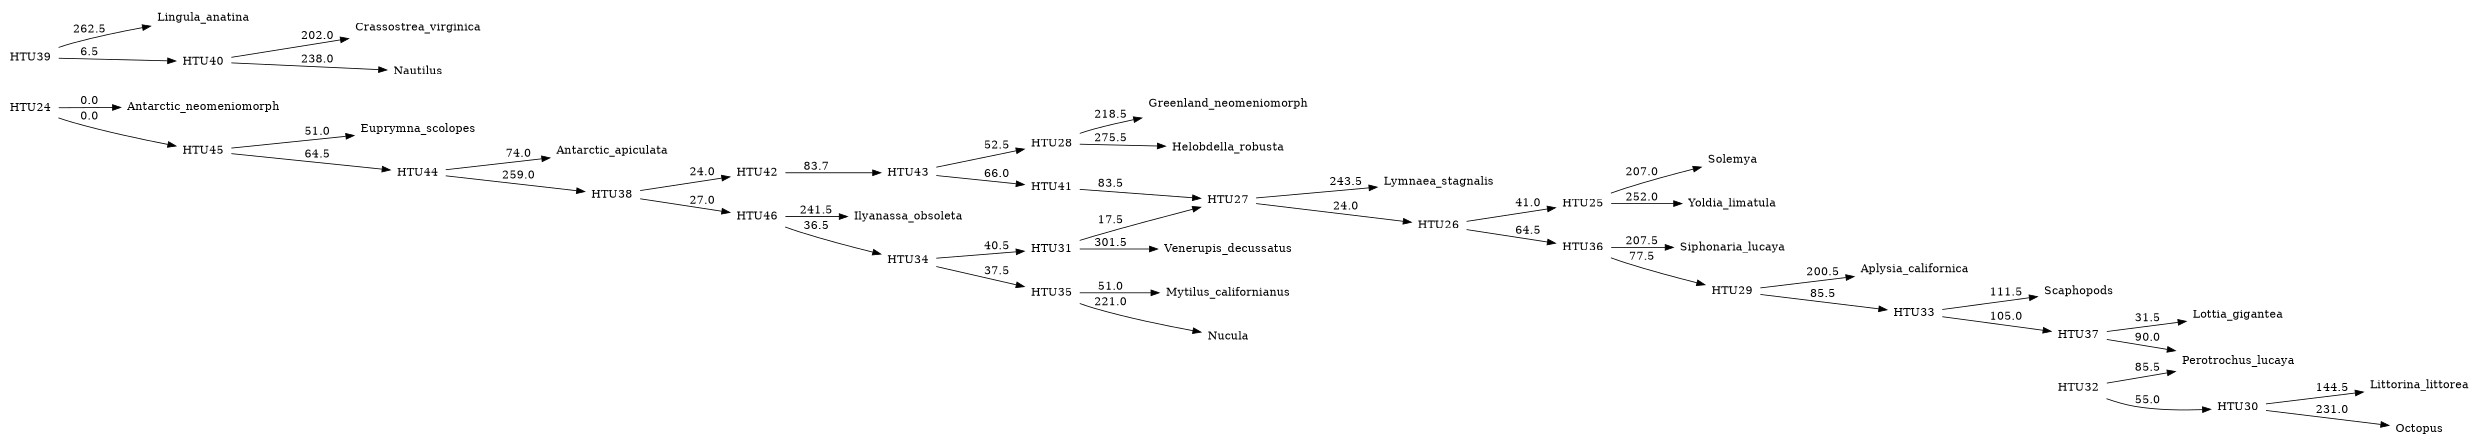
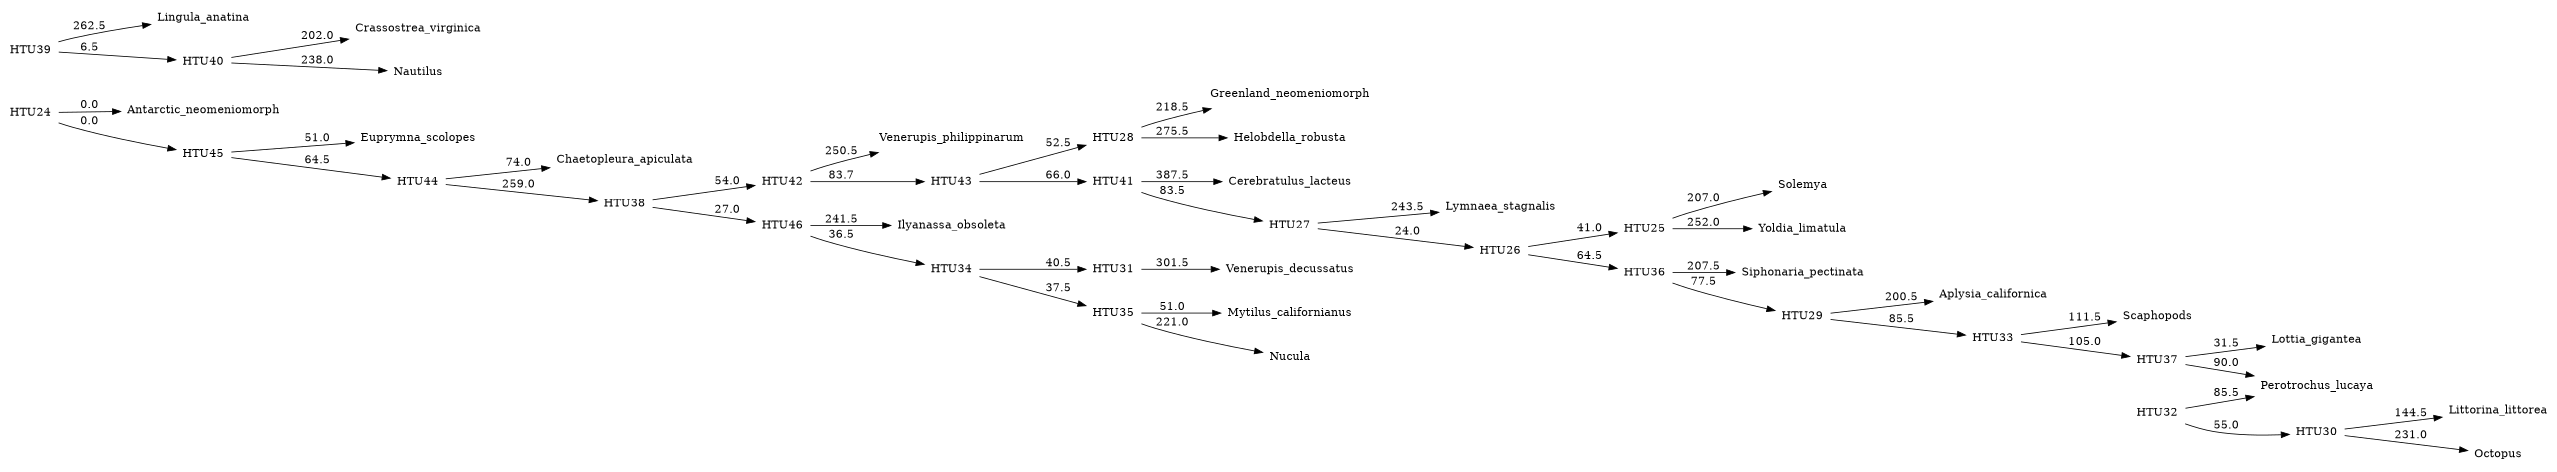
none -> (952, 138)
(612, 151) -> (625, 160)
(702, 172) -> (728, 181)
none -> (1290, 182)
(1136, 224) -> none
(1733, 247) -> (1803, 273)
